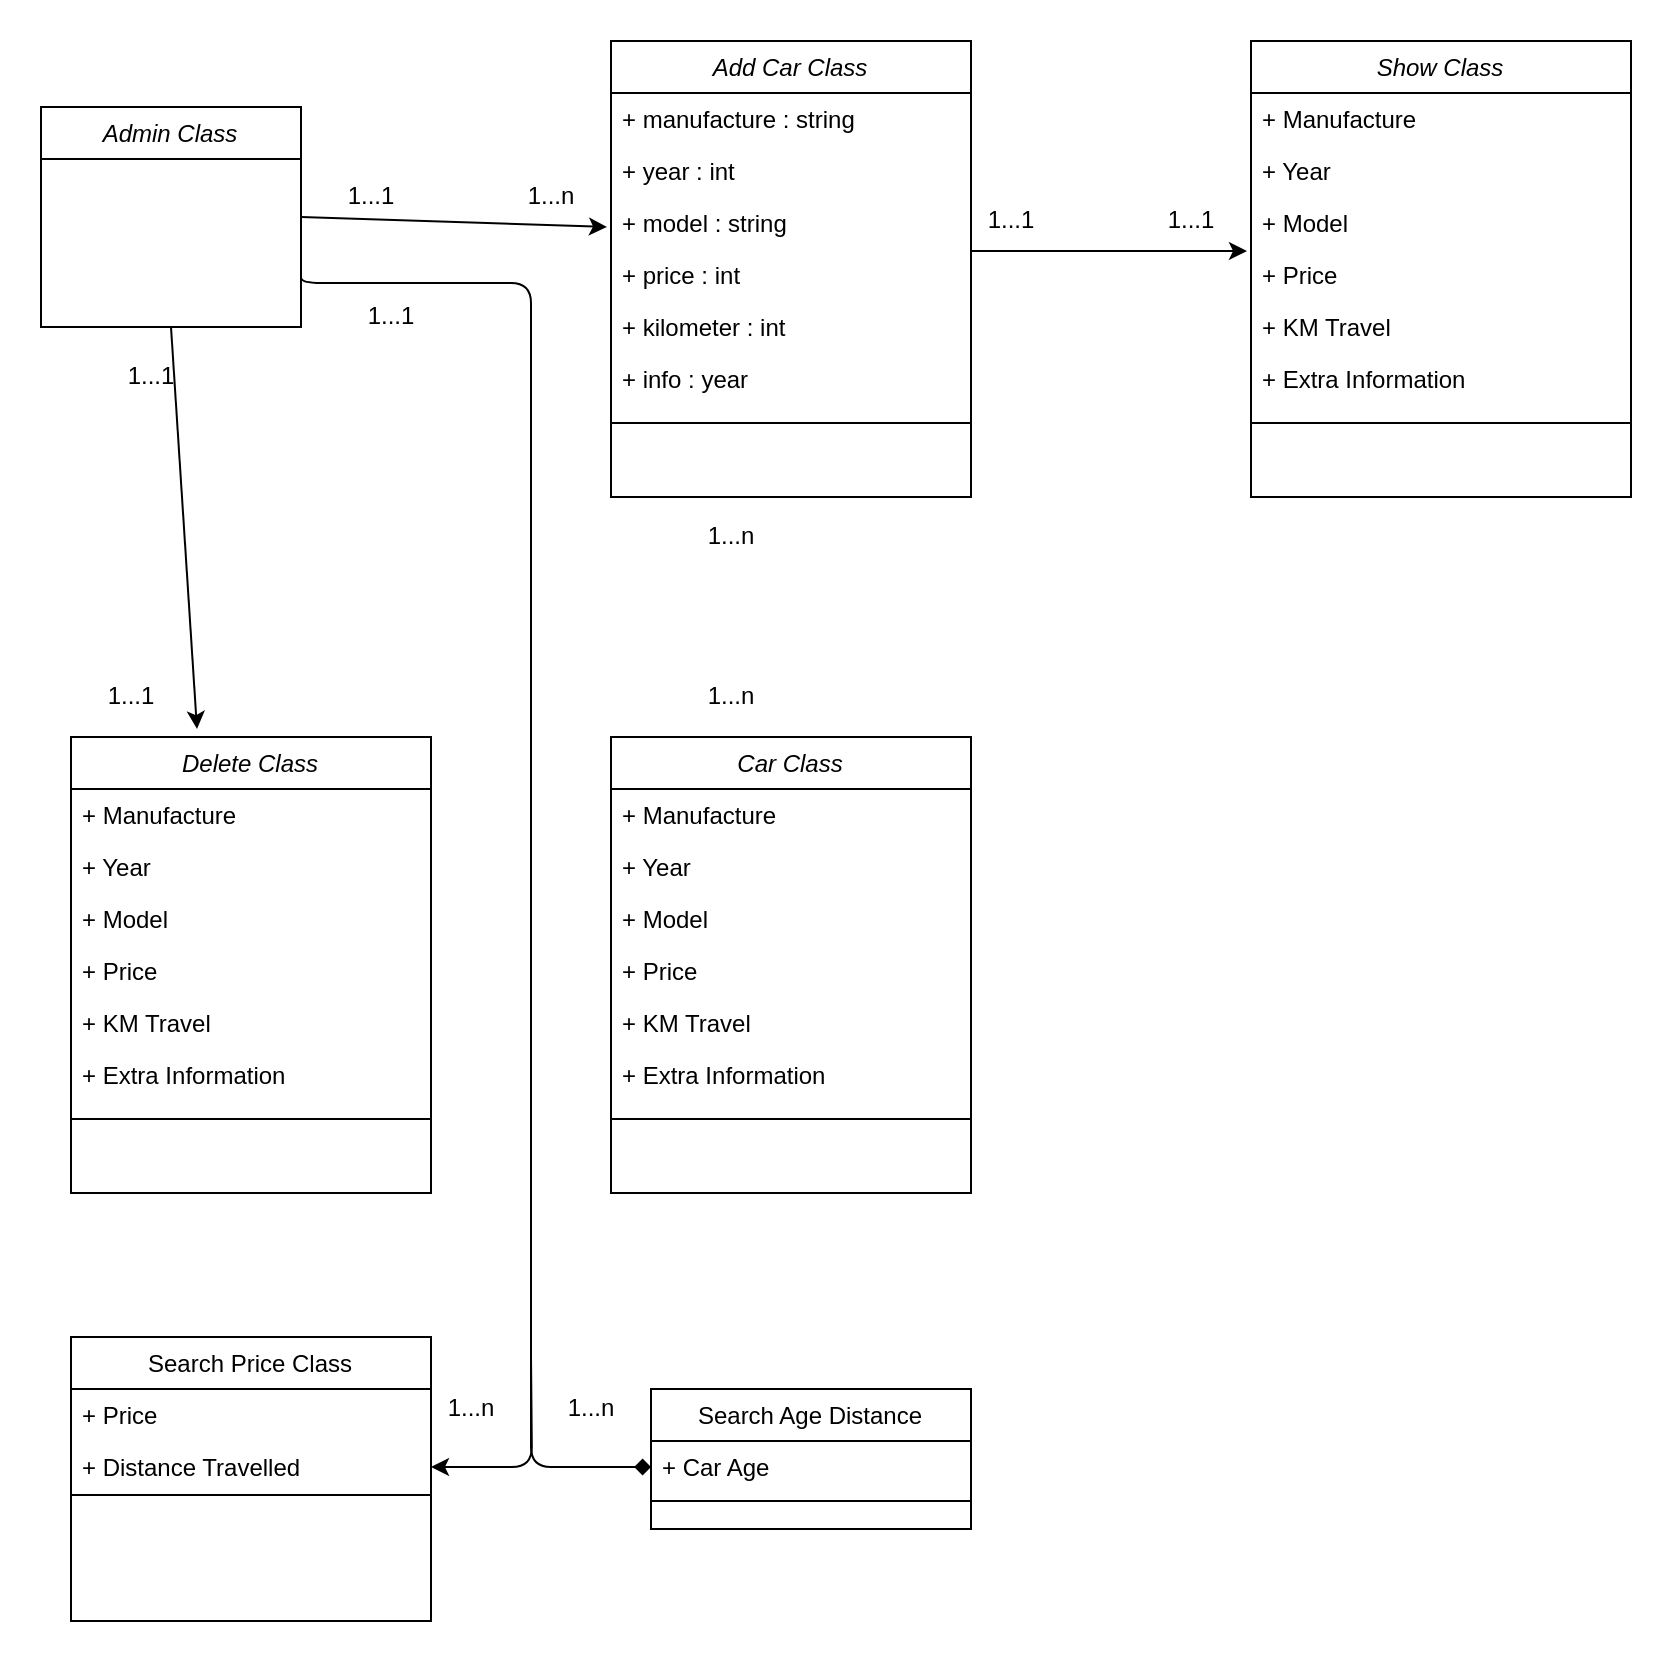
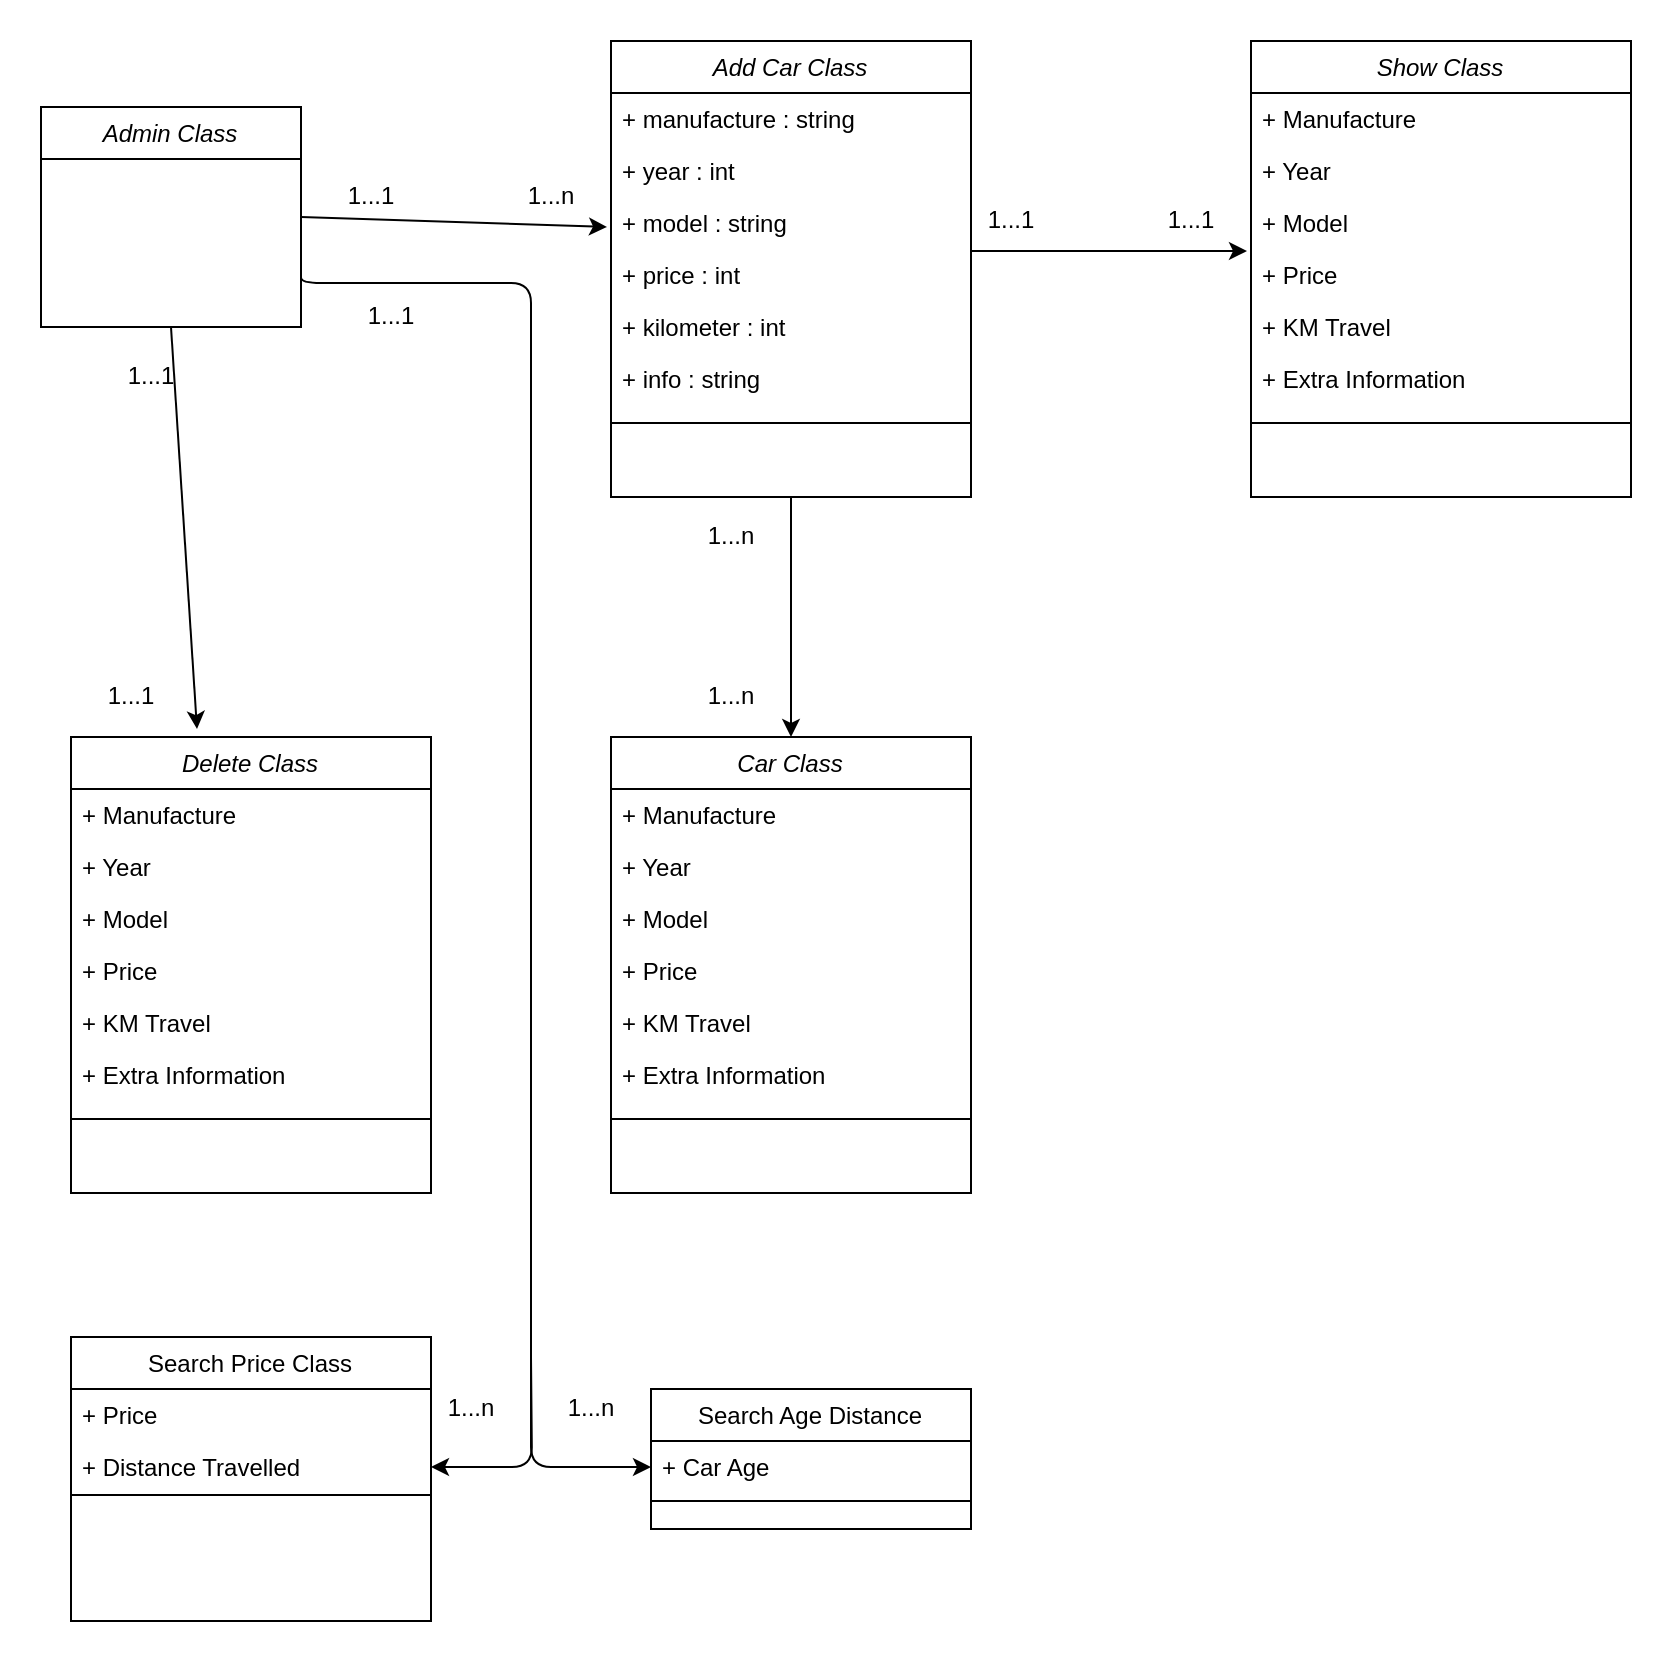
(697, 380) -> (707, 380)
none -> (791, 612)
(634, 1467) -> (635, 1467)
